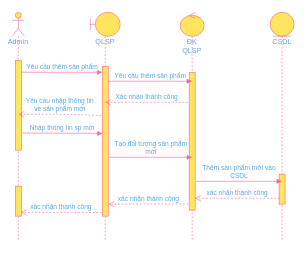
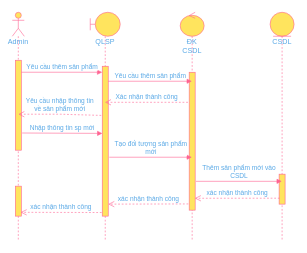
(192, 47) -> (192, 47)
